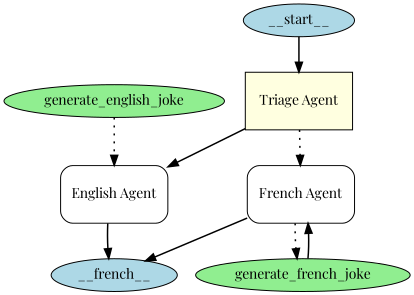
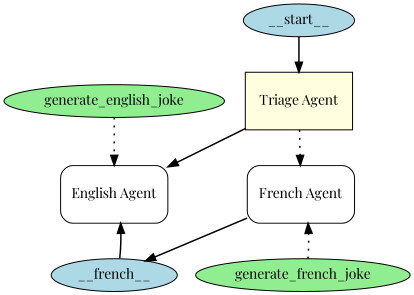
(108, 236) -> (121, 246)
(295, 236) -> none
(309, 246) -> (309, 246)
